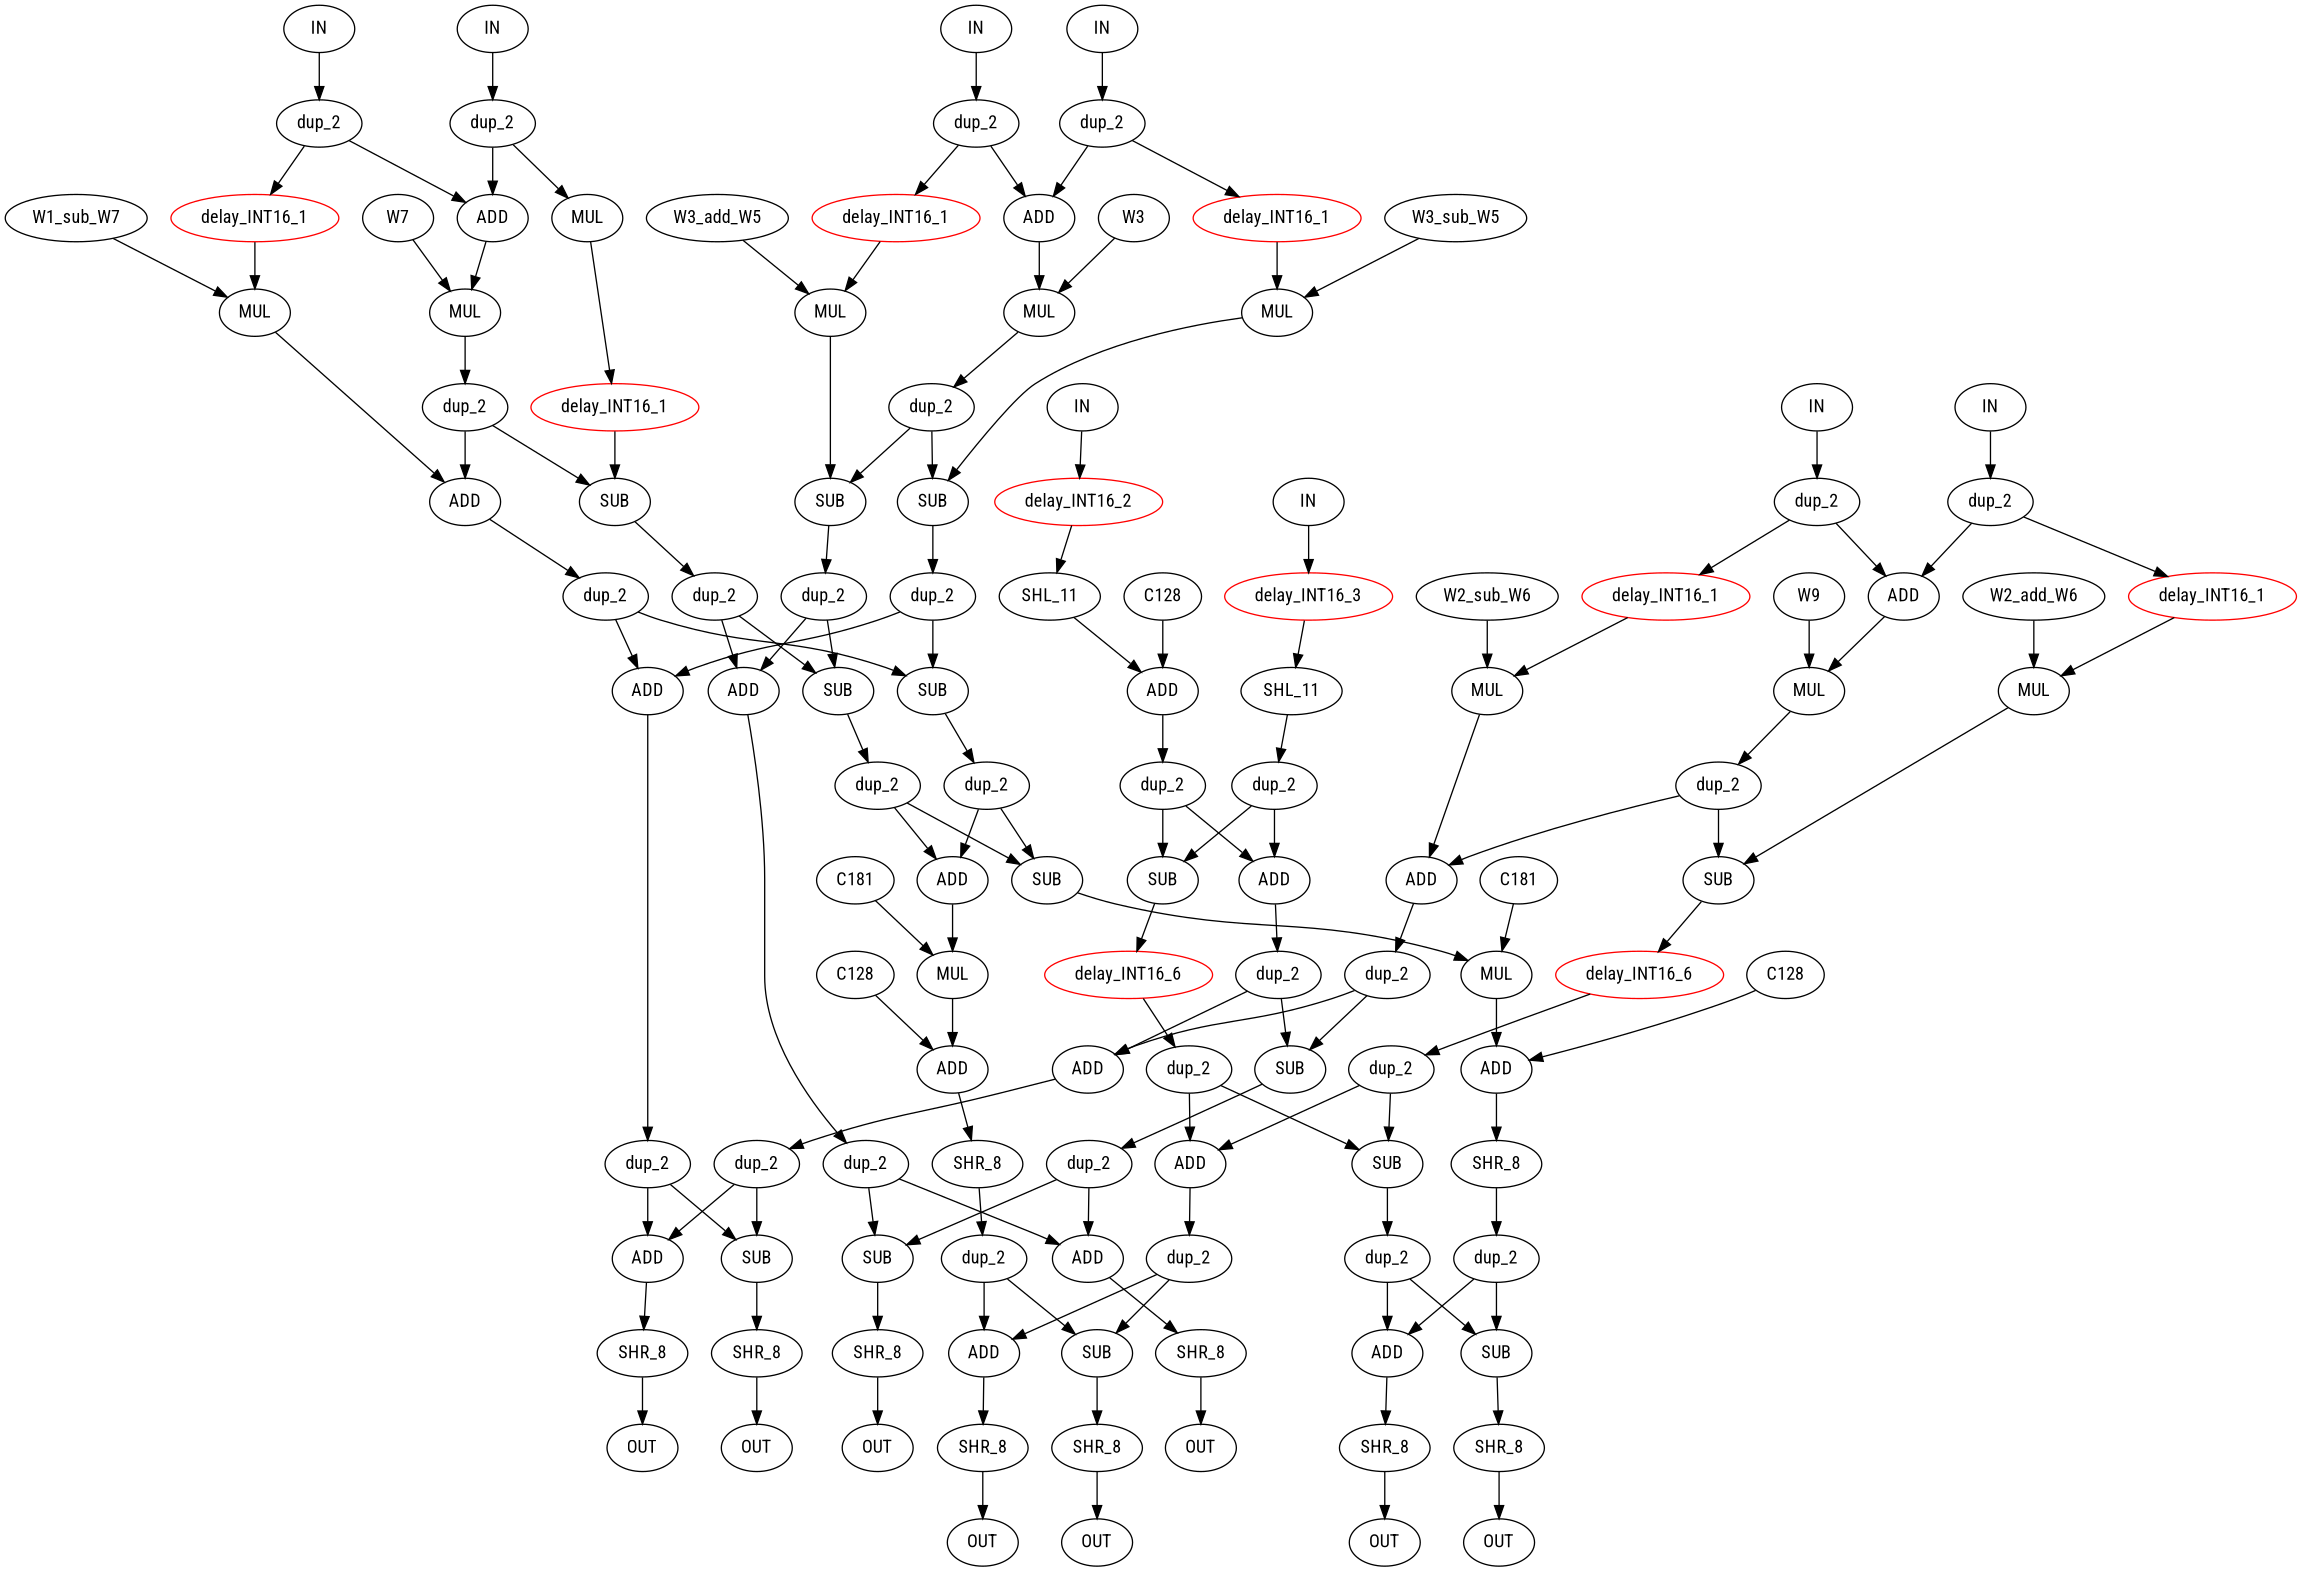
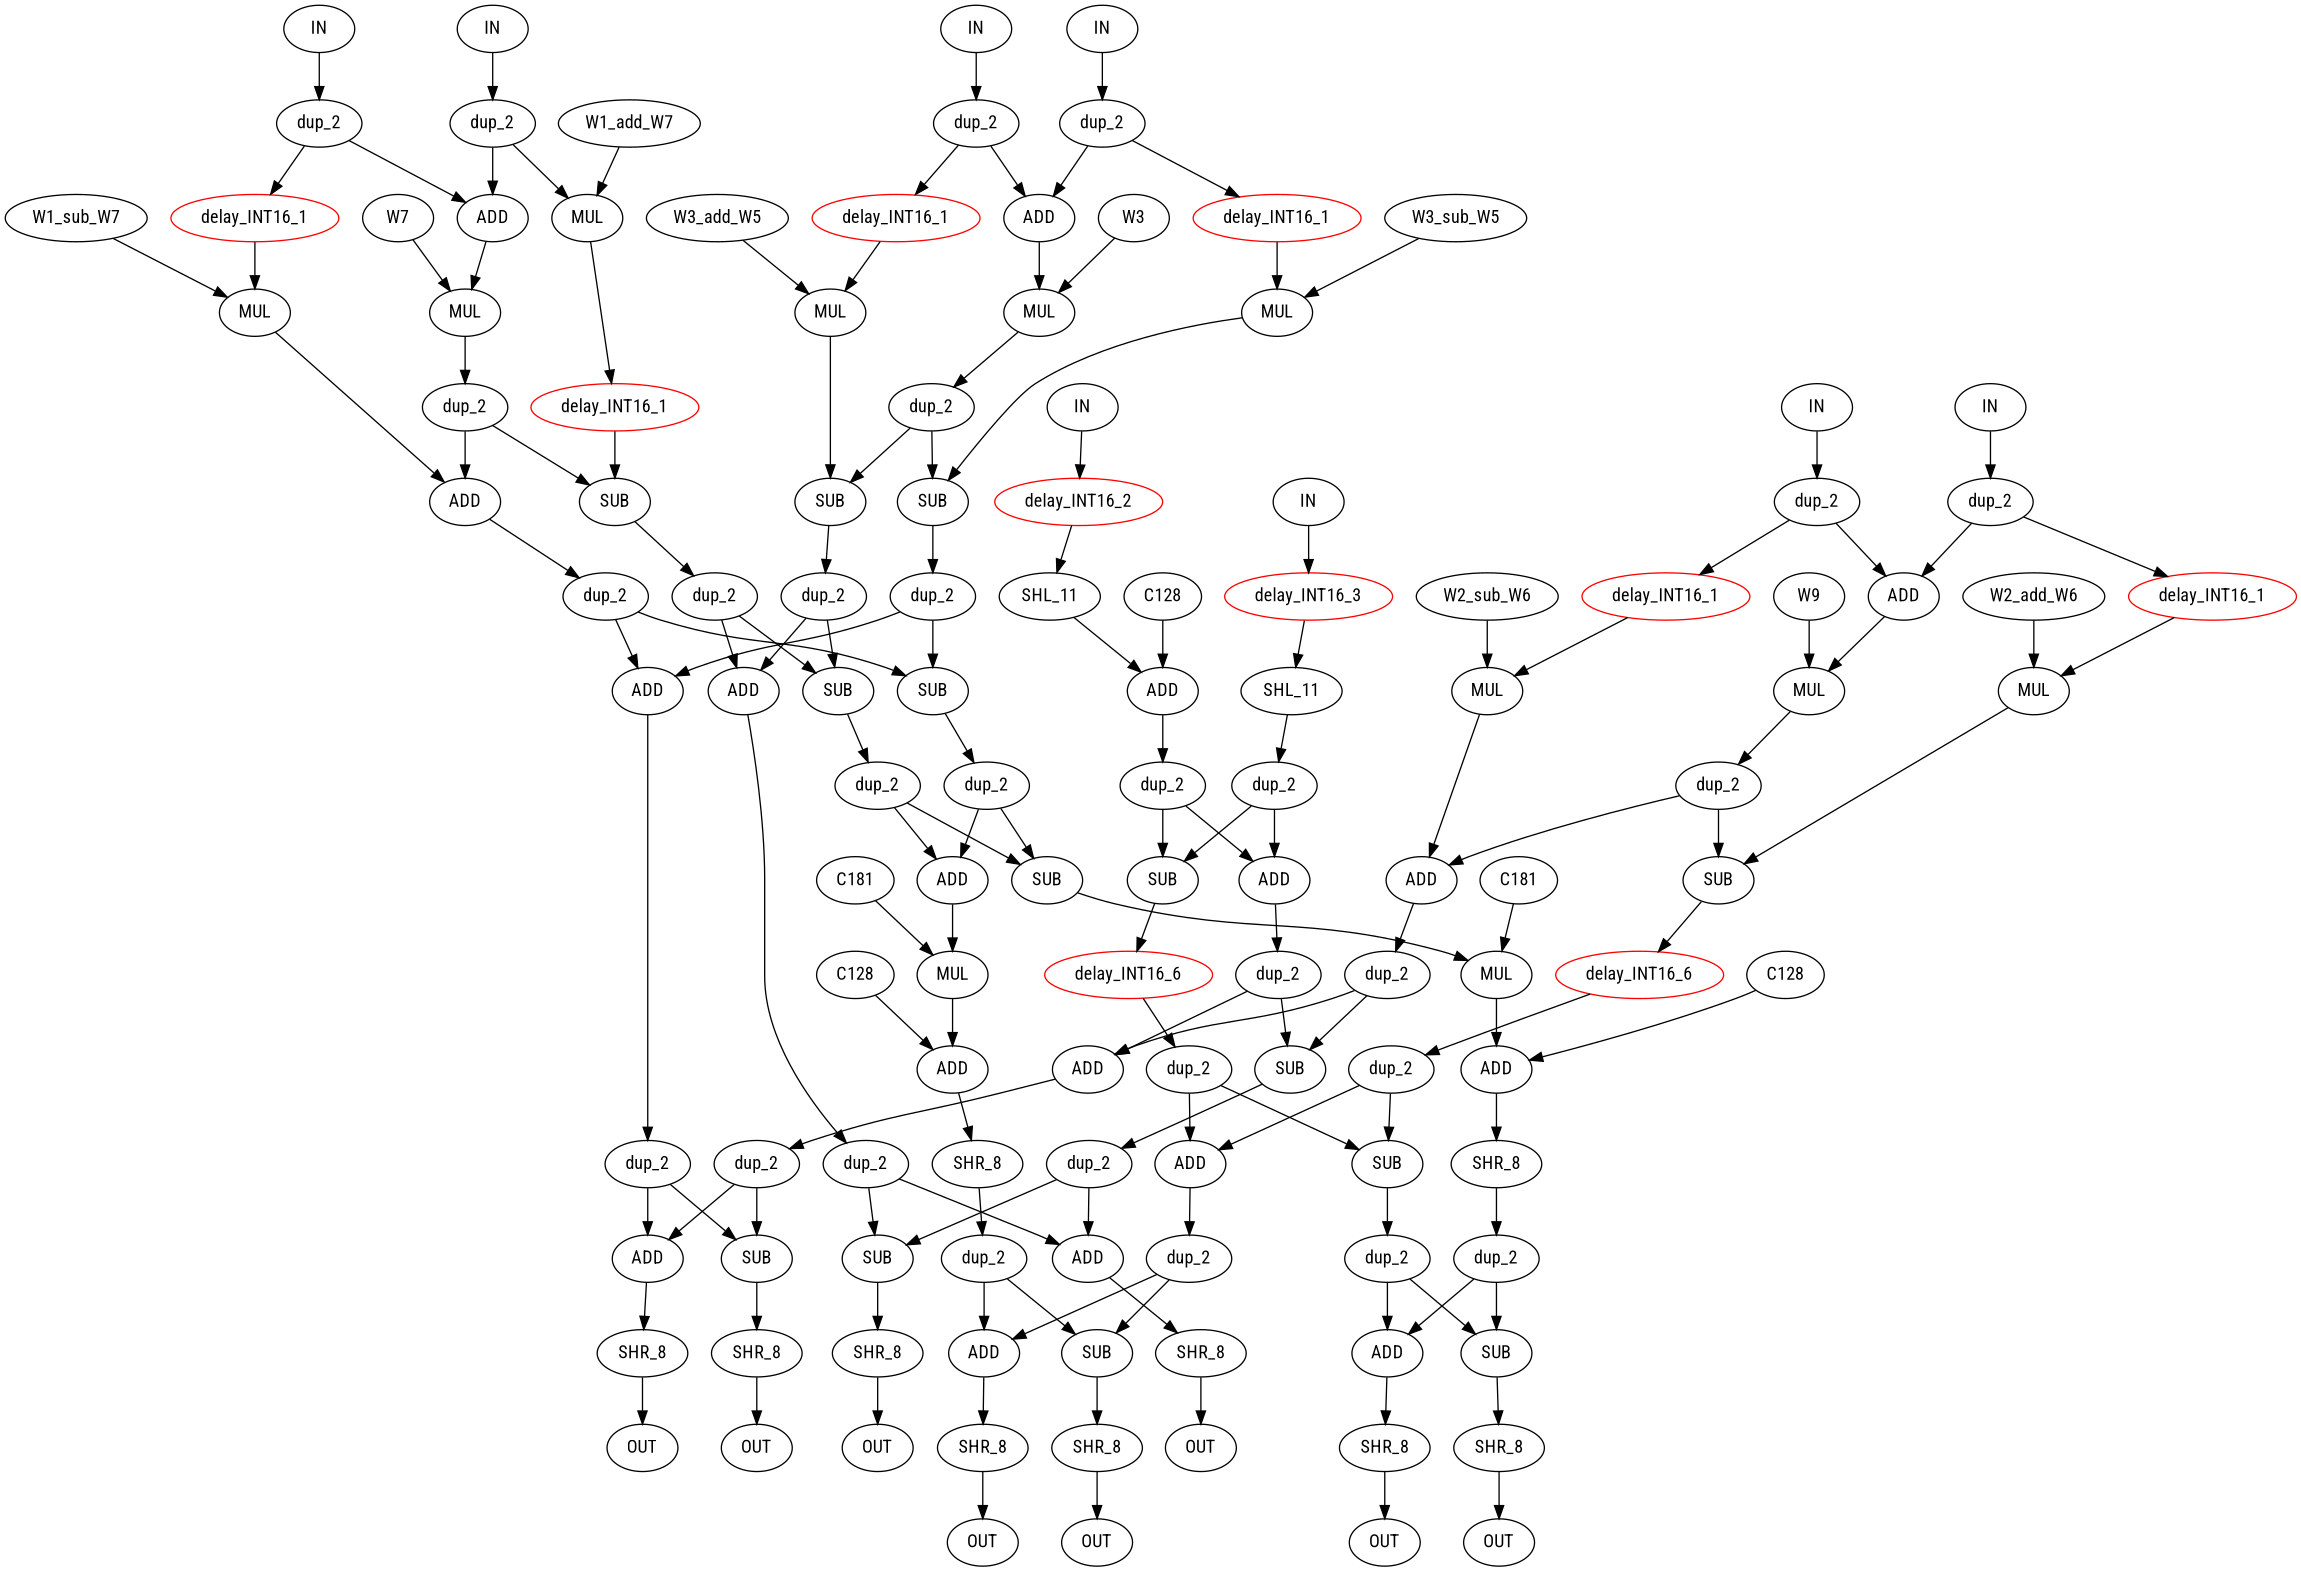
none -> (629, 124)
